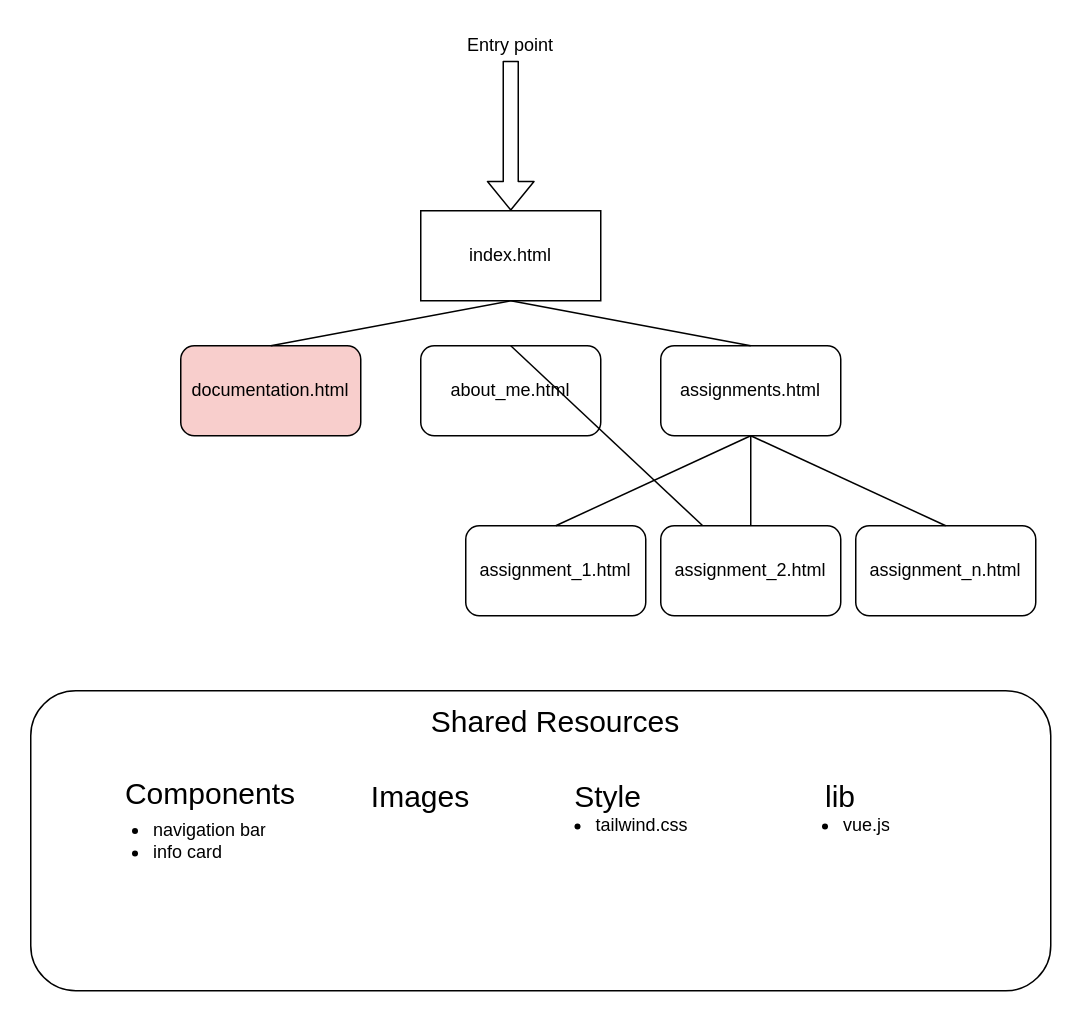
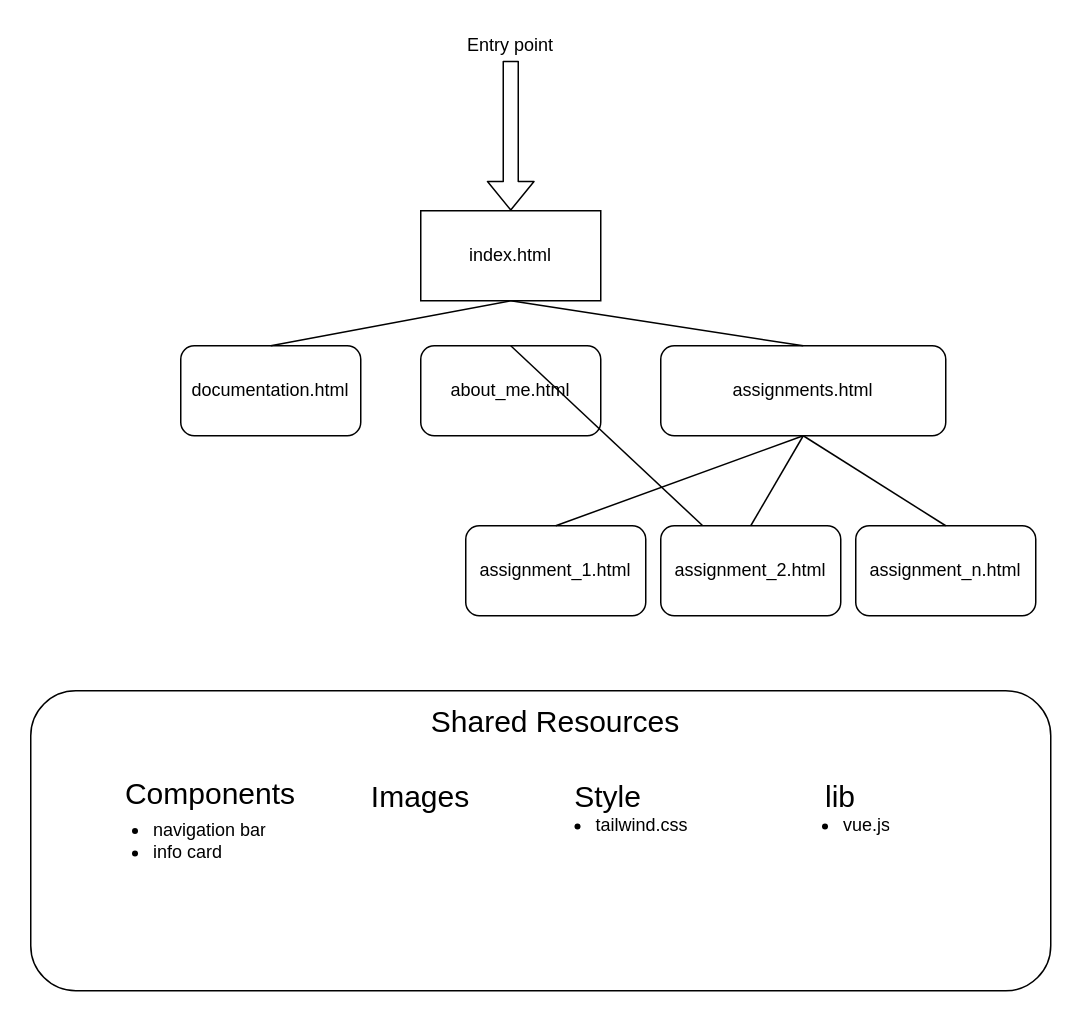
(271, 391) -> (271, 391)
(751, 391) -> (803, 391)
